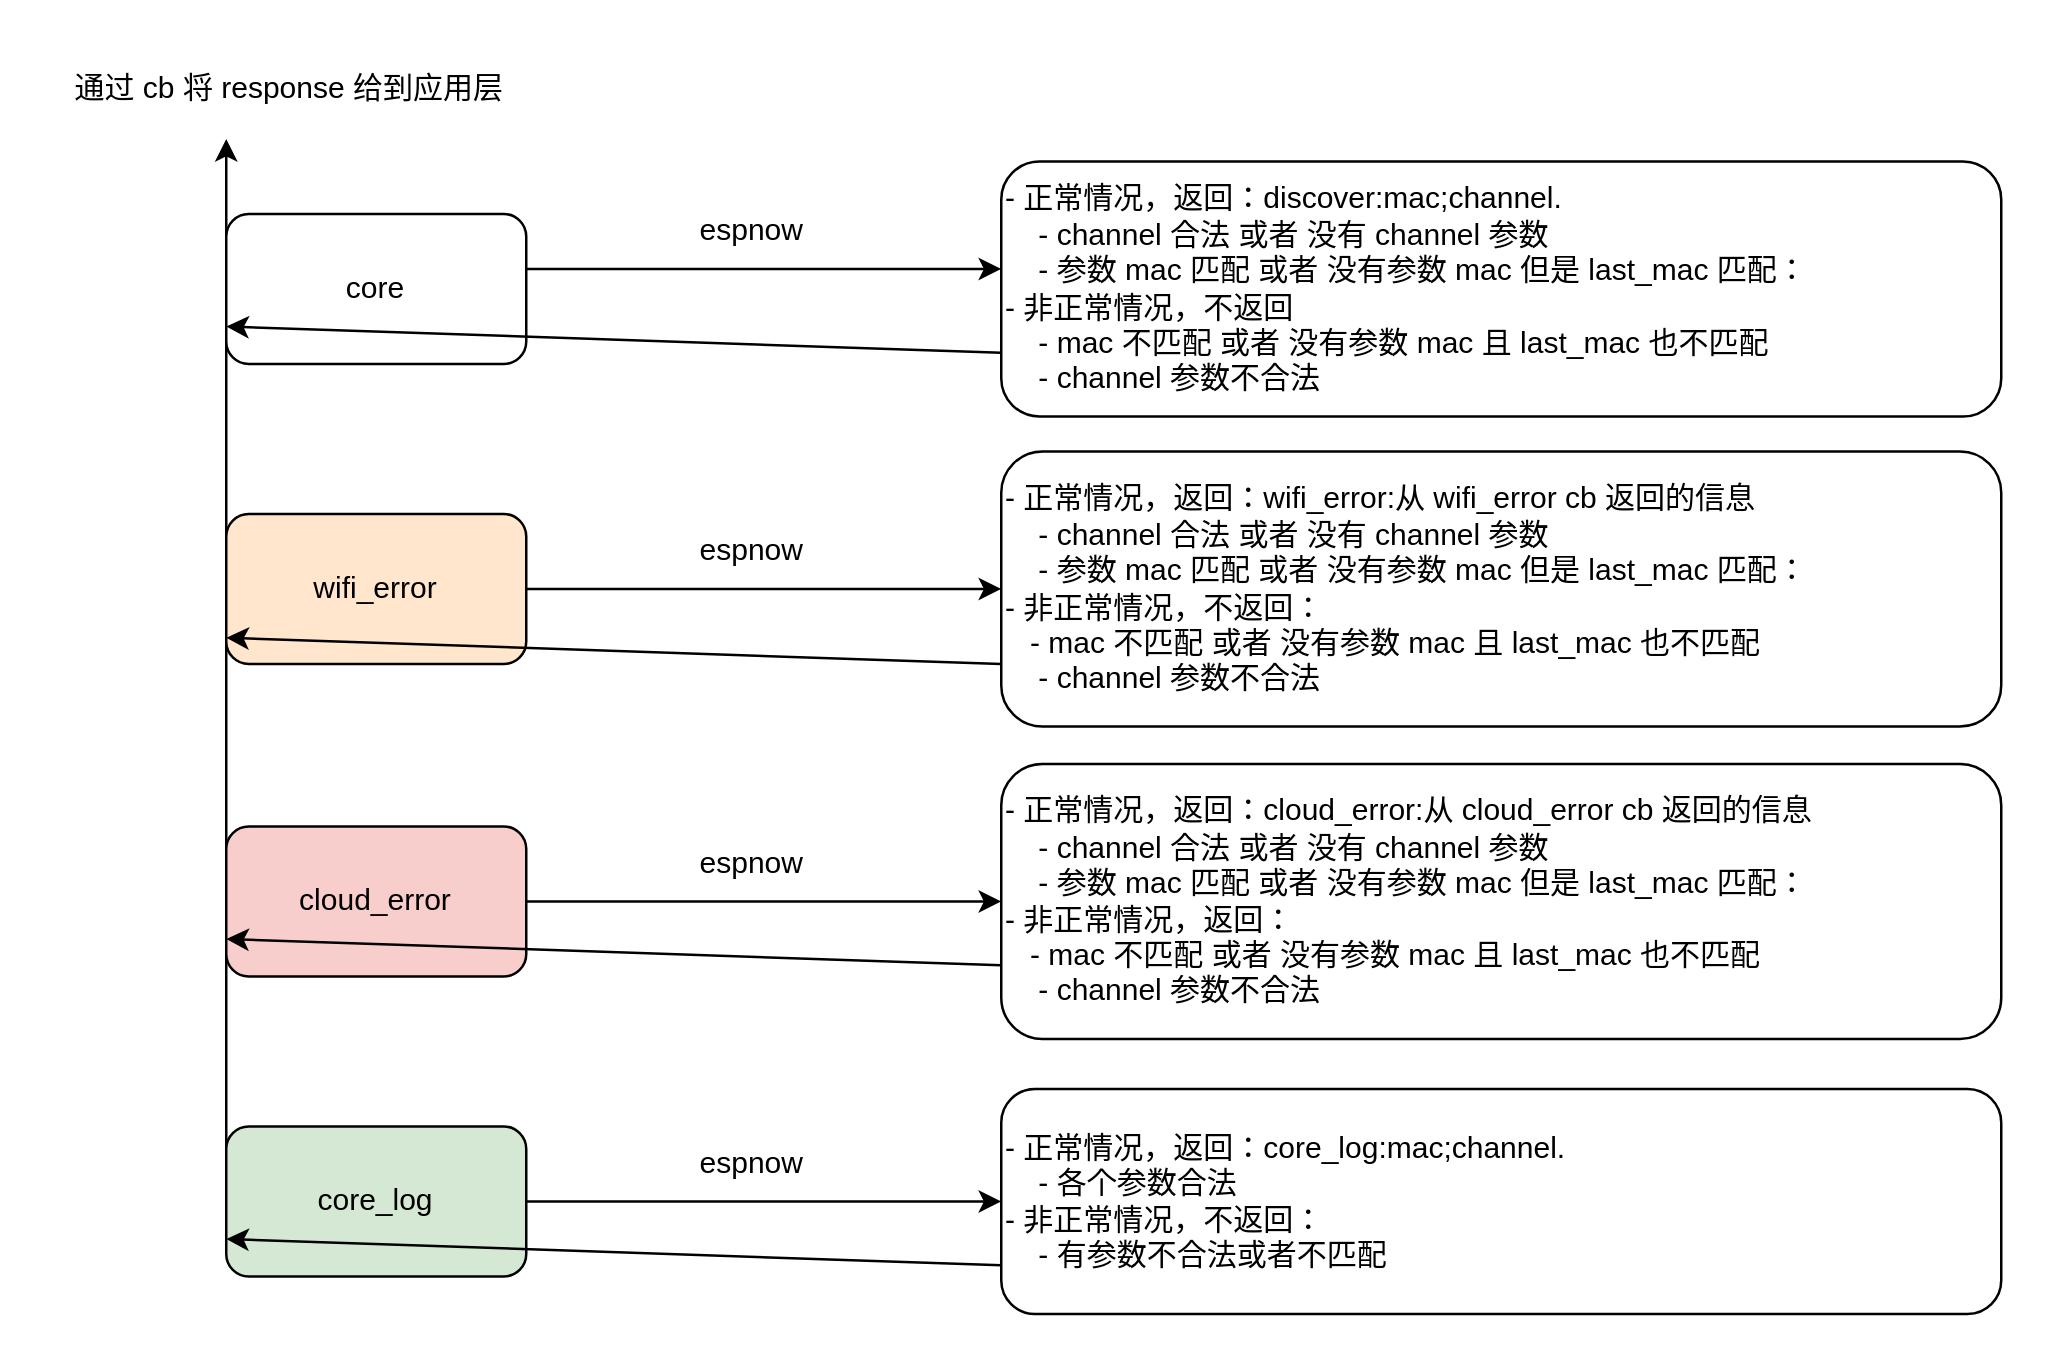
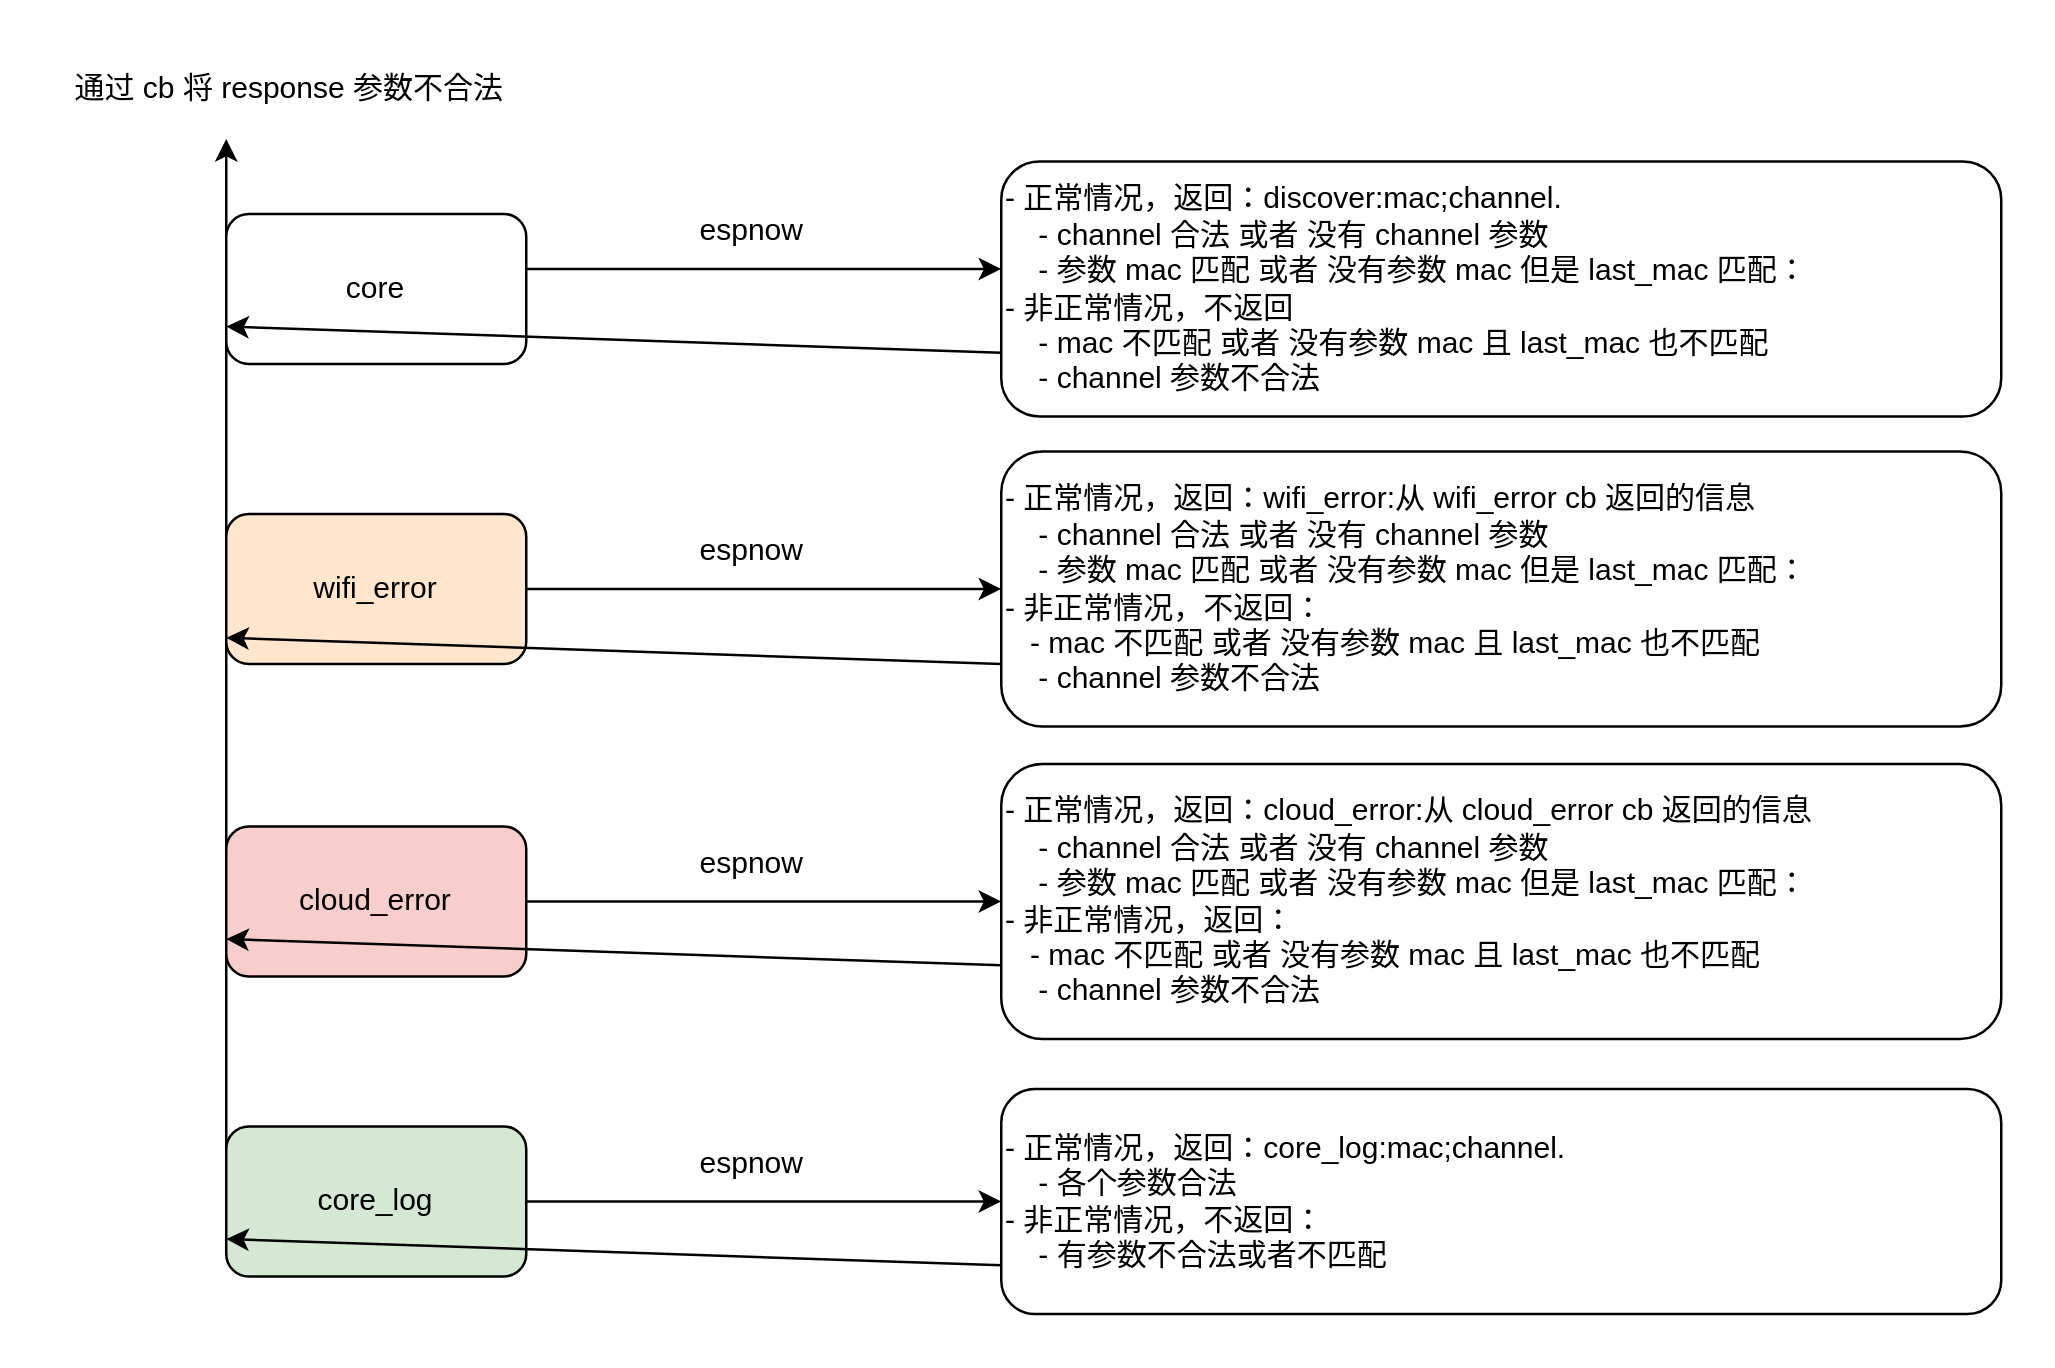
(290, 89) -> (290, 89)
